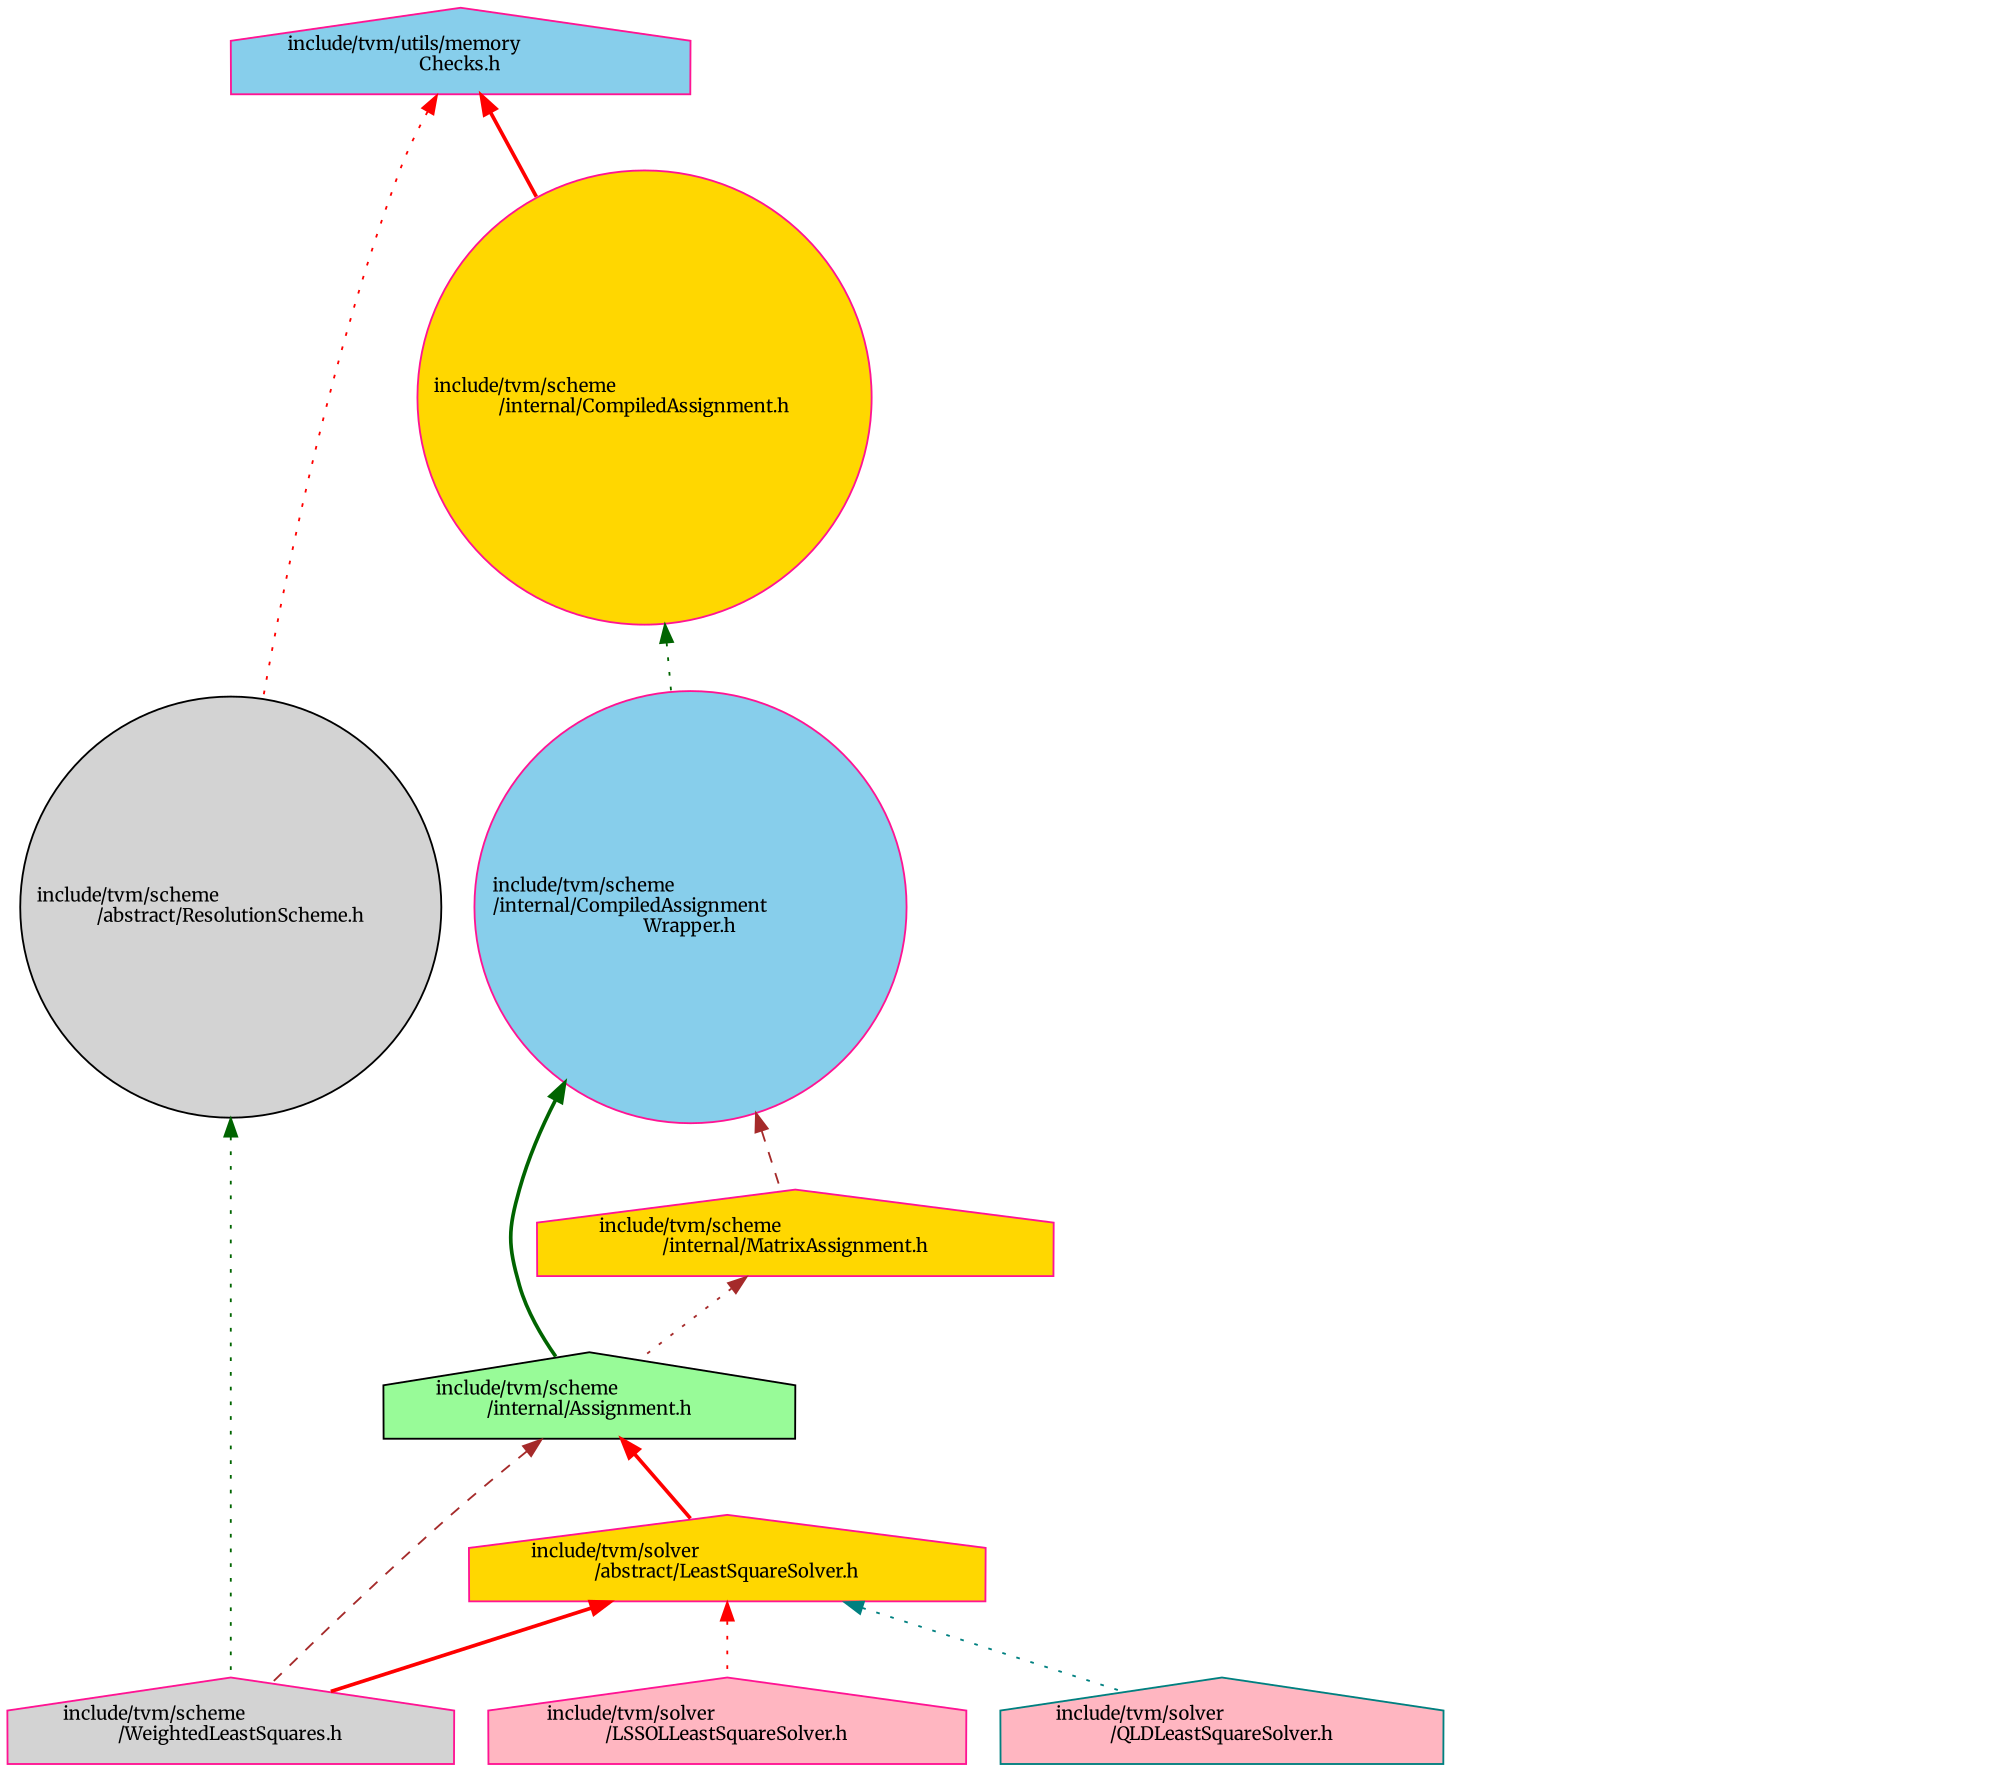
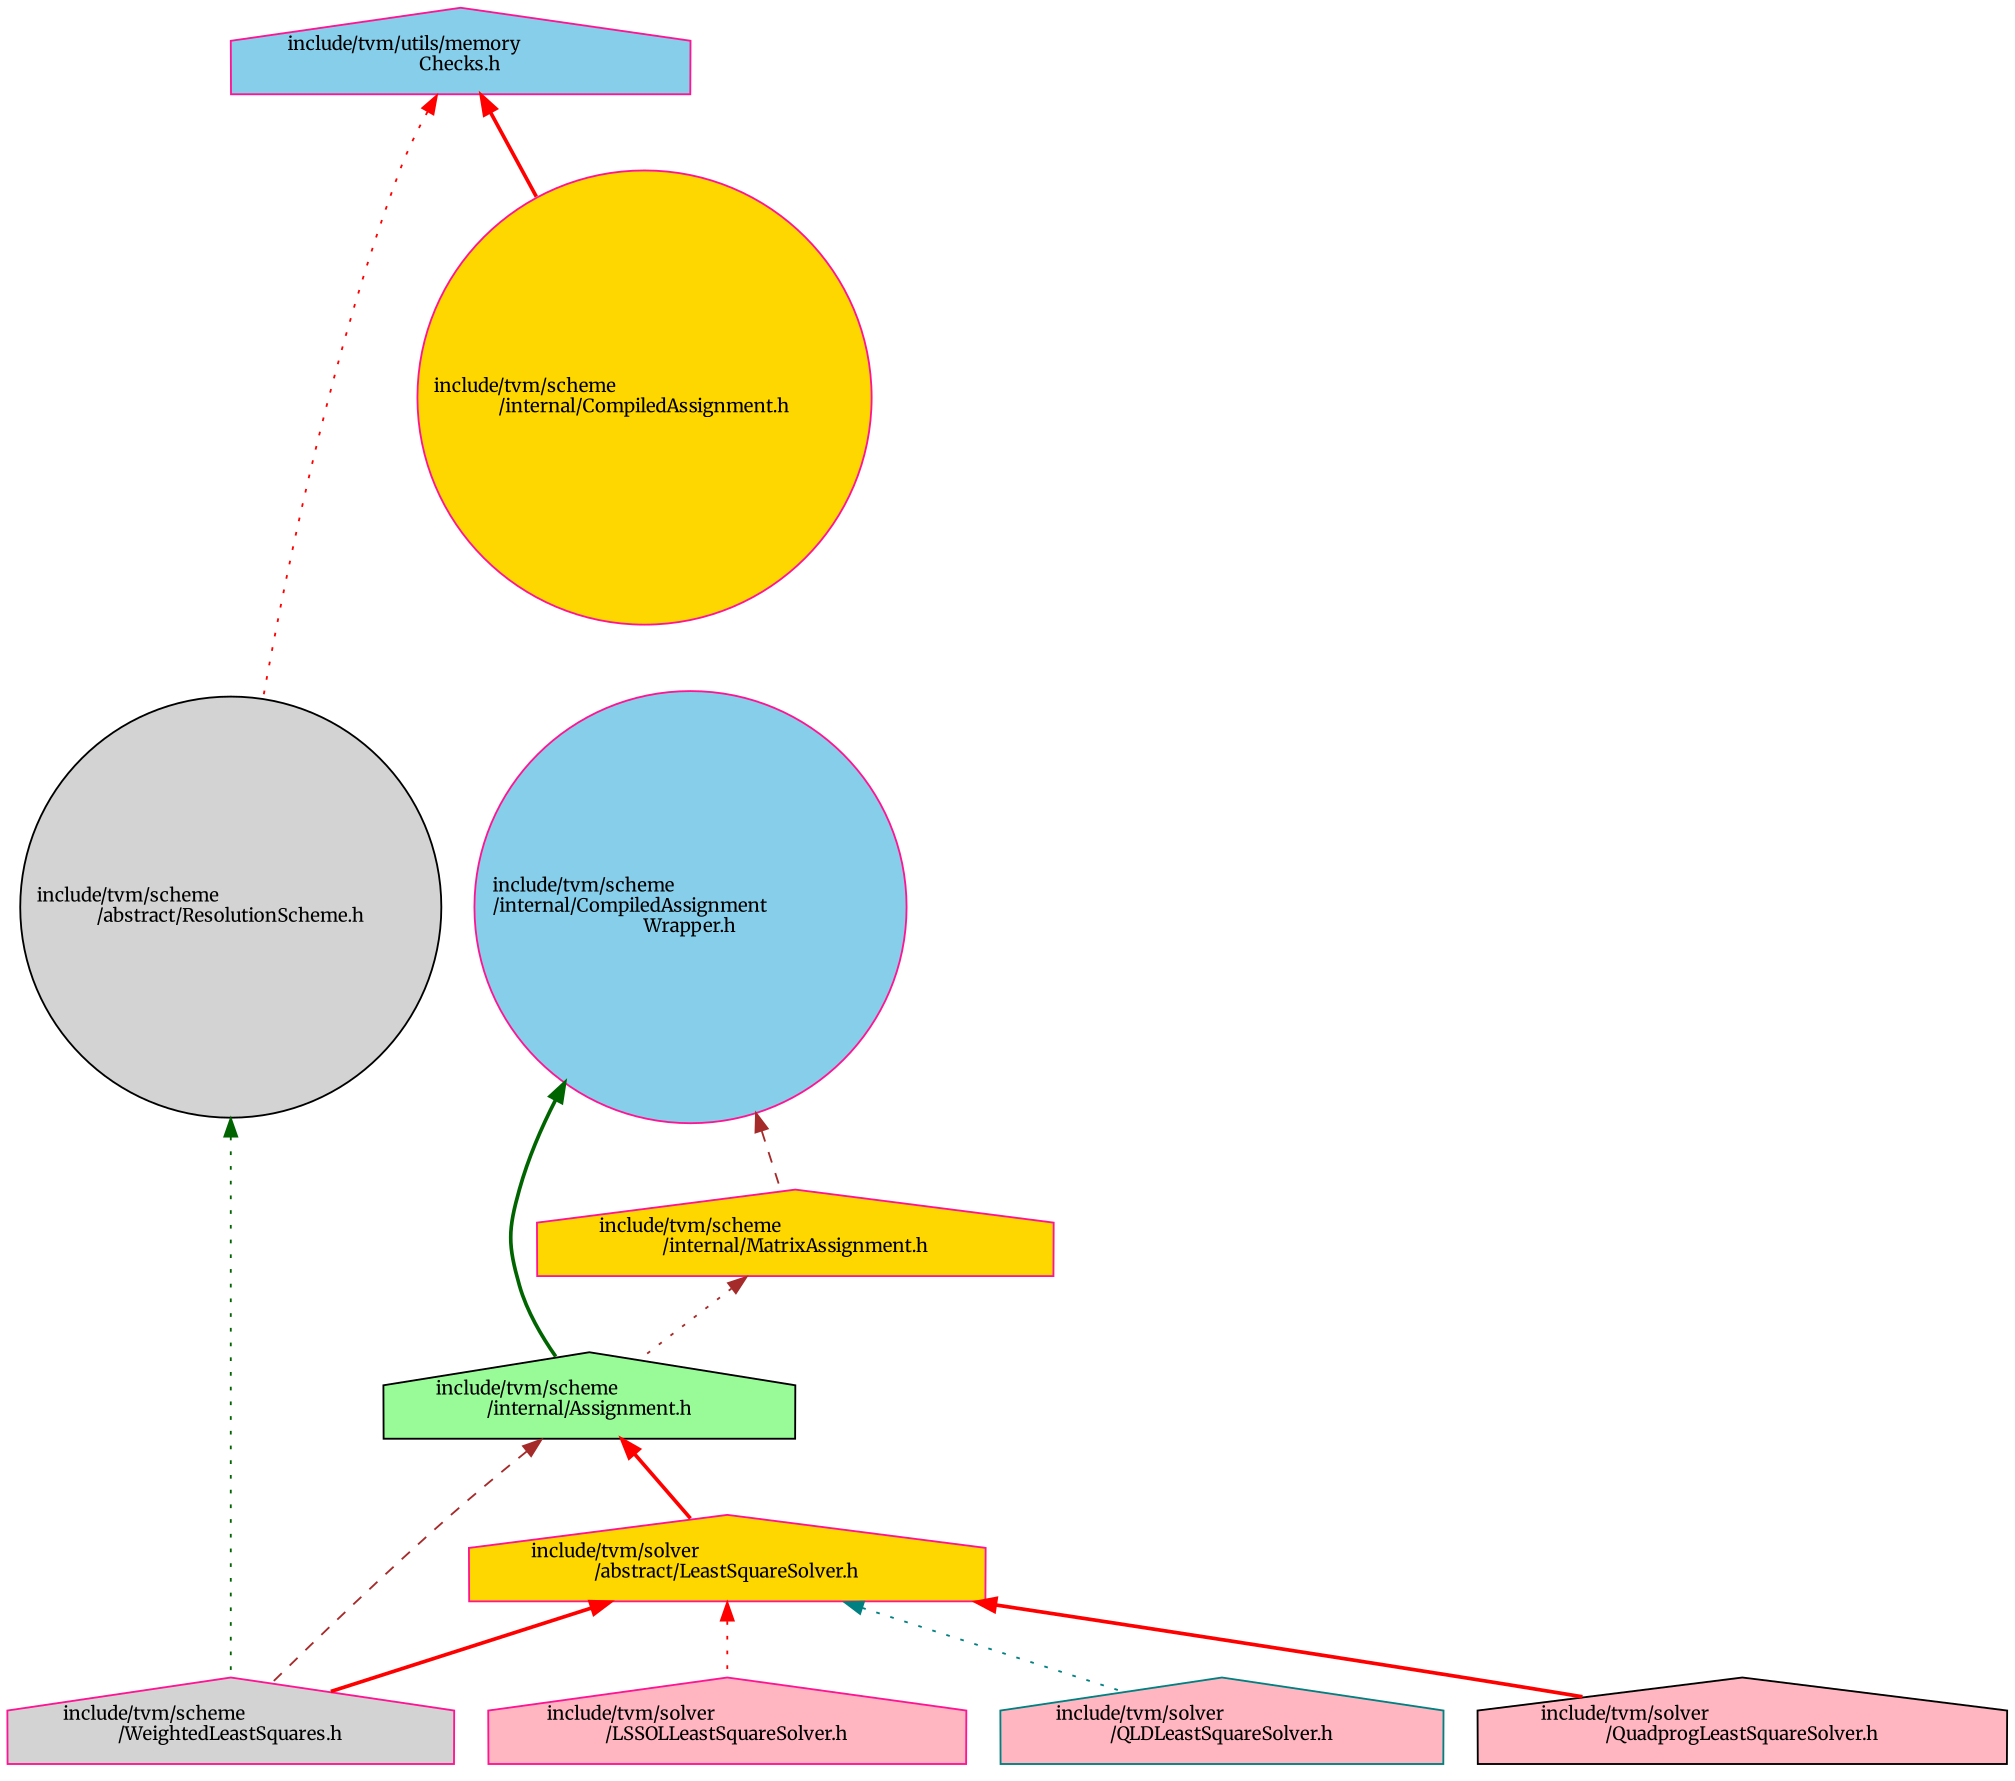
(669, 667) -> none
none -> (1742, 1725)
